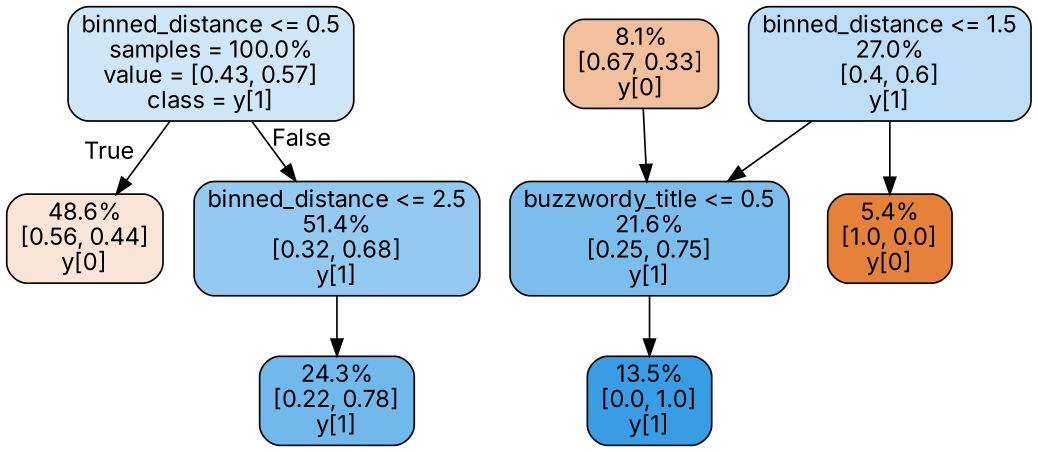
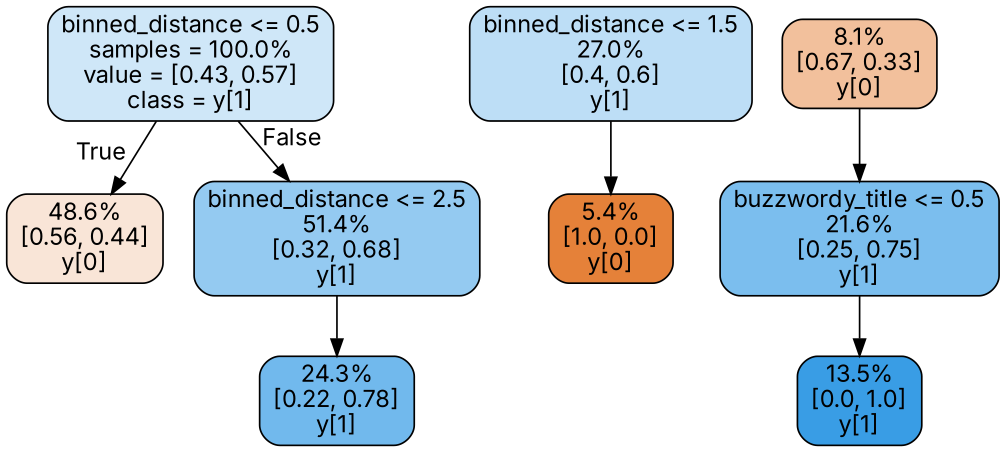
(777, 146) -> none
